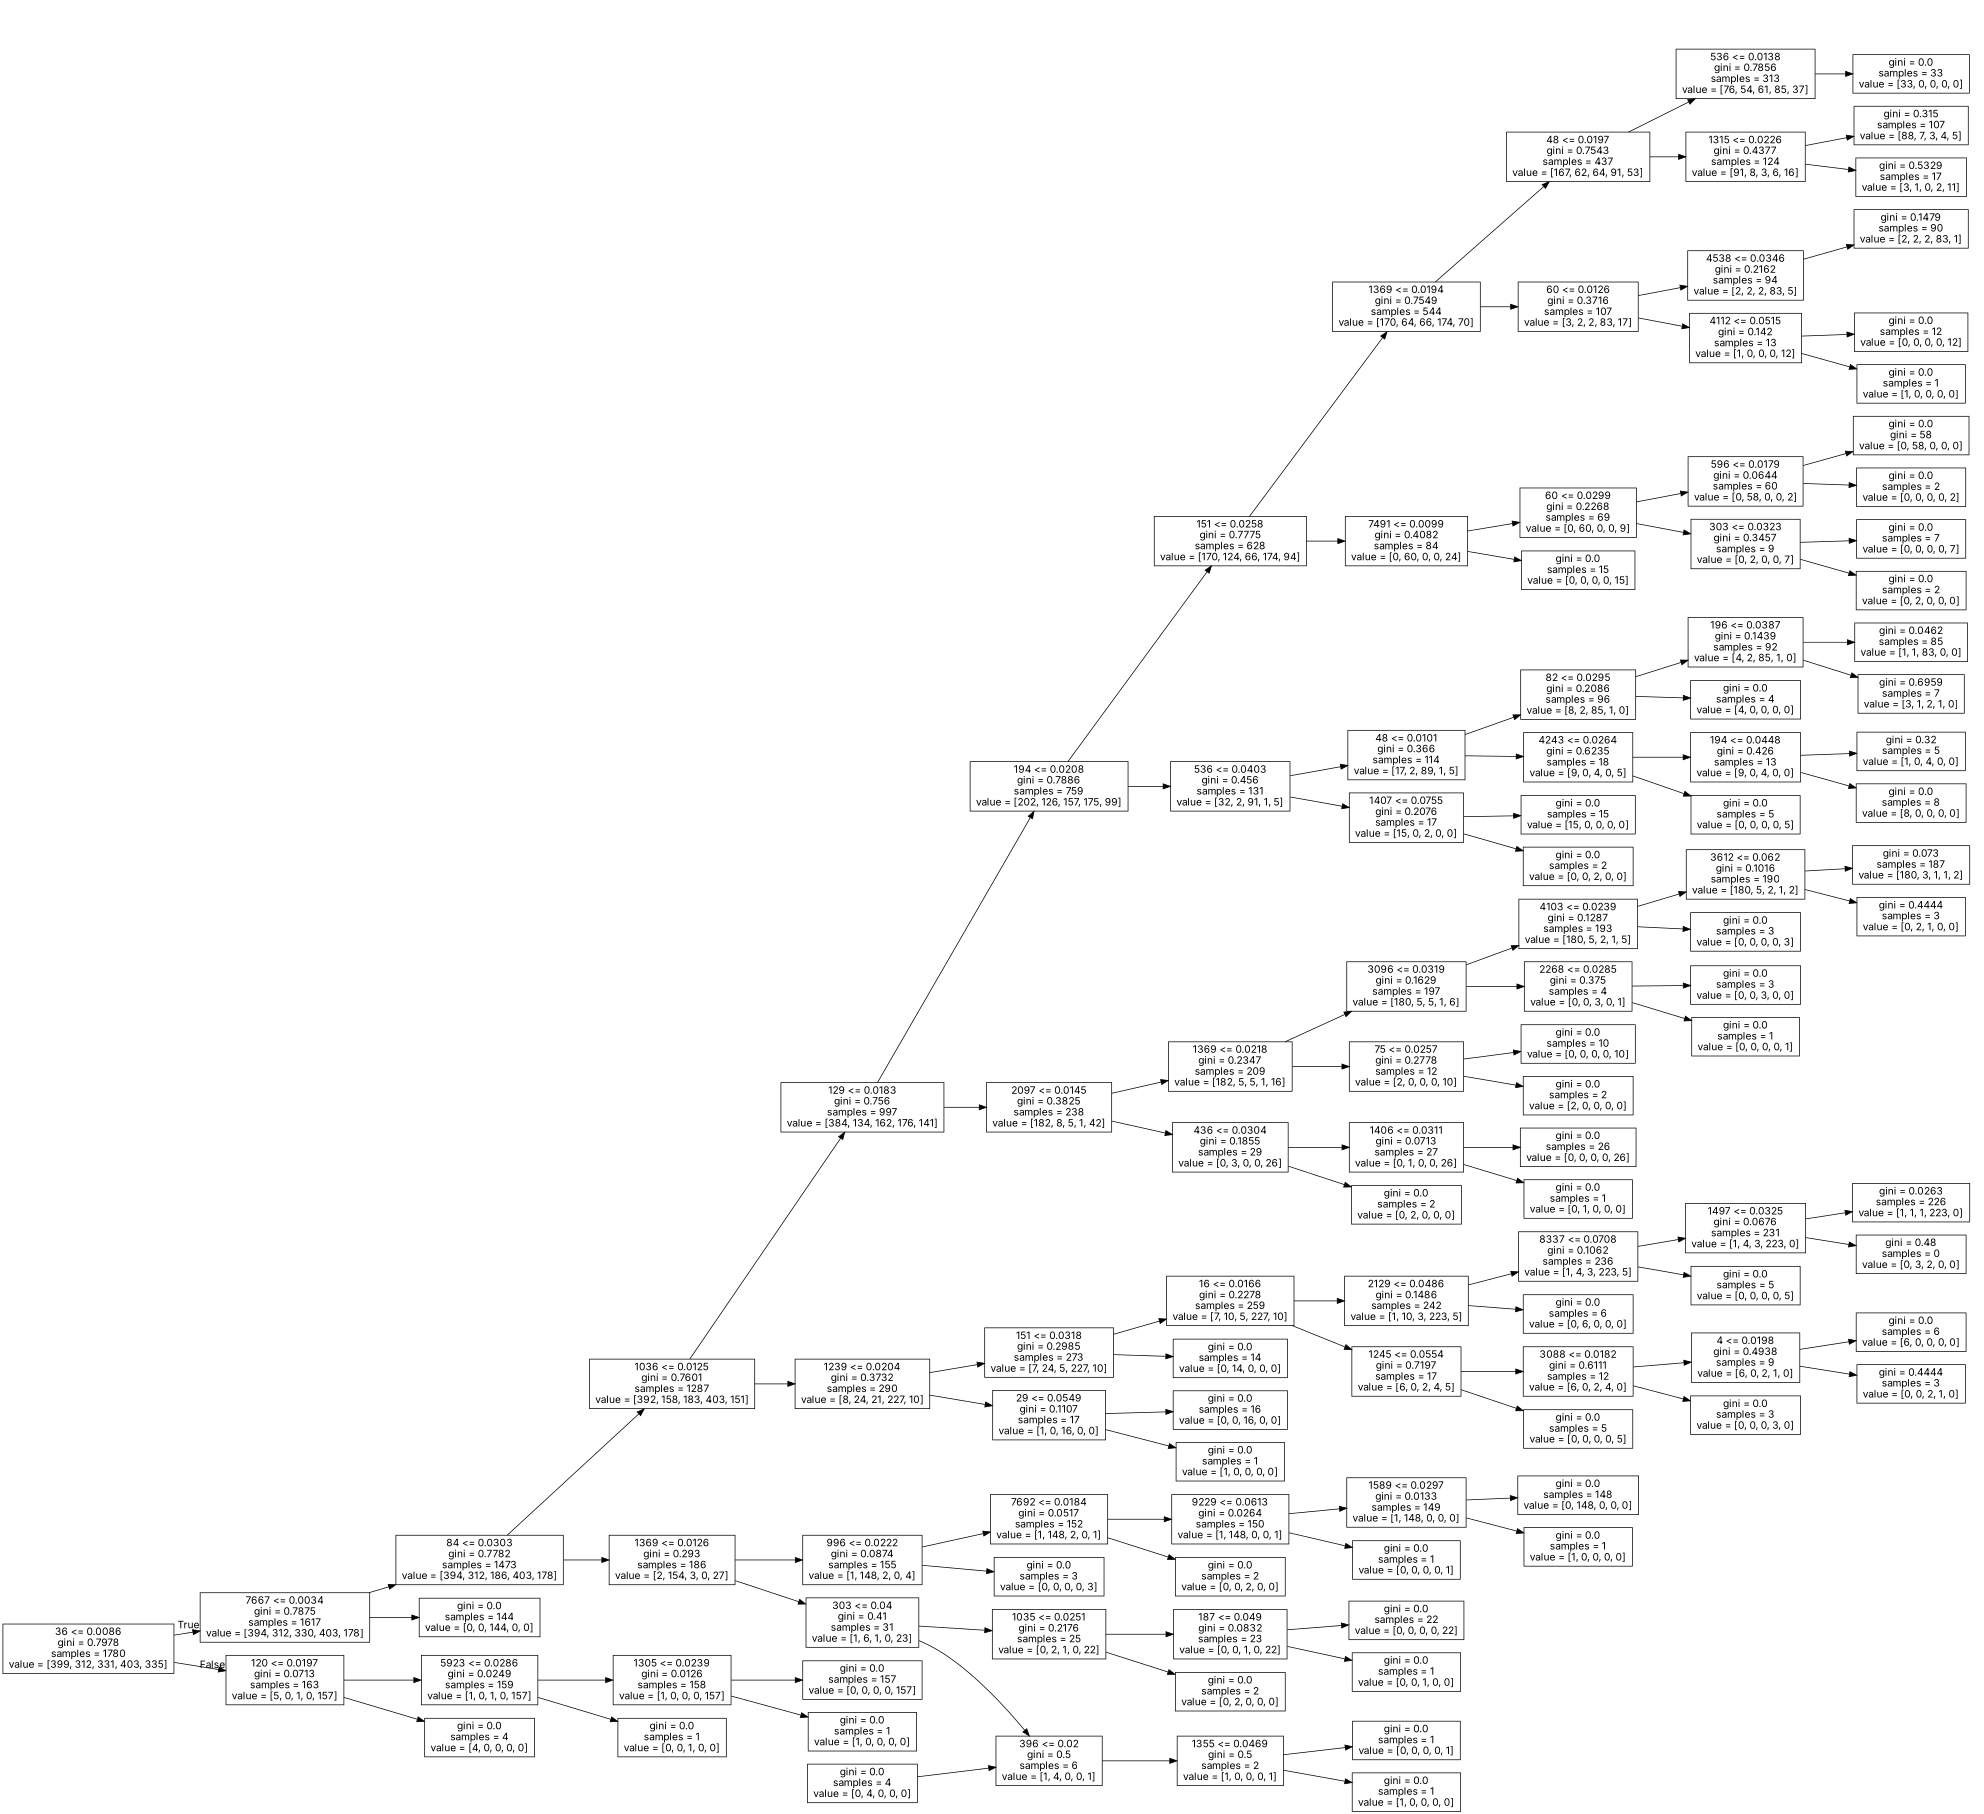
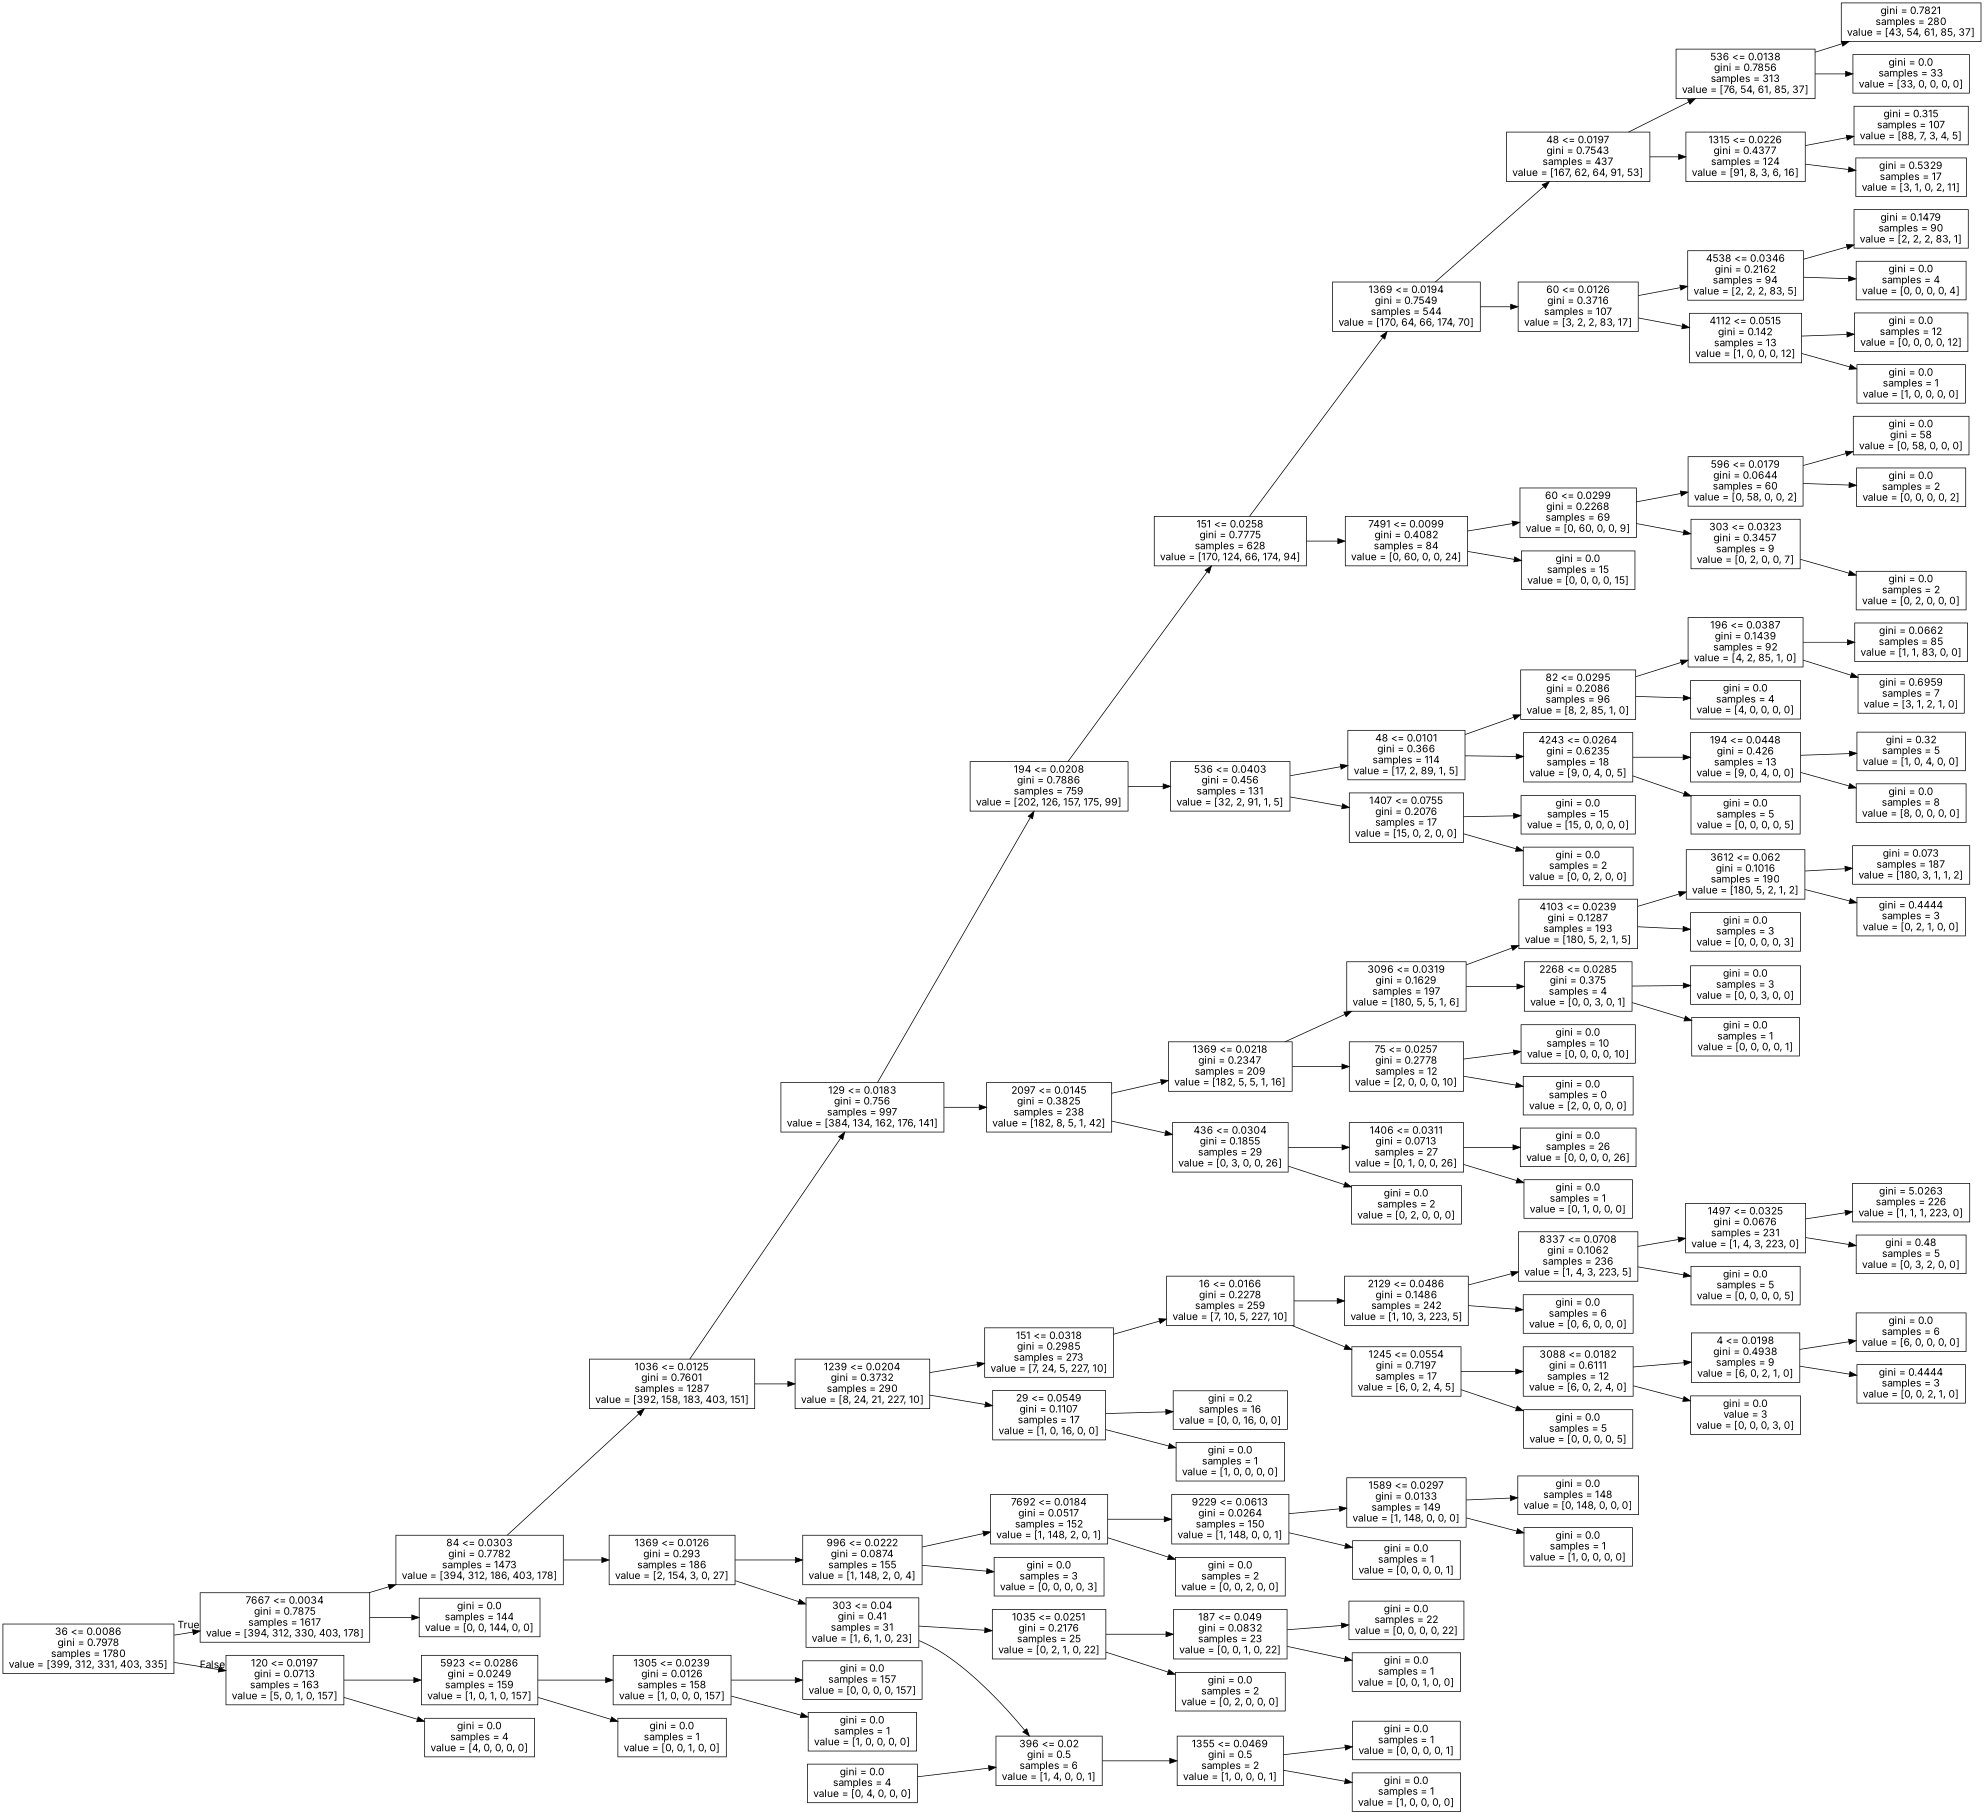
none -> (1911, 22)
none -> (1911, 281)
(1911, 539) -> none
(1911, 642) -> (1911, 642)
(1578, 1096) -> (1578, 1096)
(1911, 1203) -> (1911, 1203)
(1911, 1254) -> (1911, 1254)
(1230, 1358) -> none
(1230, 1410) -> (1230, 1410)
(1746, 1415) -> (1746, 1415)
